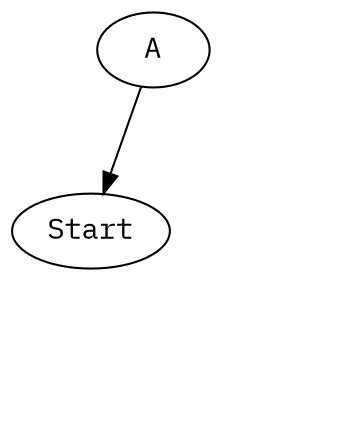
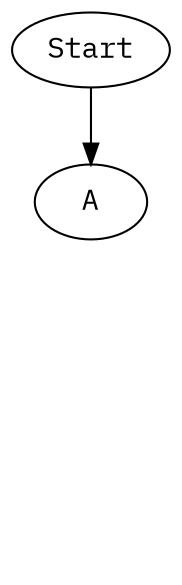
(126, 130) -> (91, 116)
